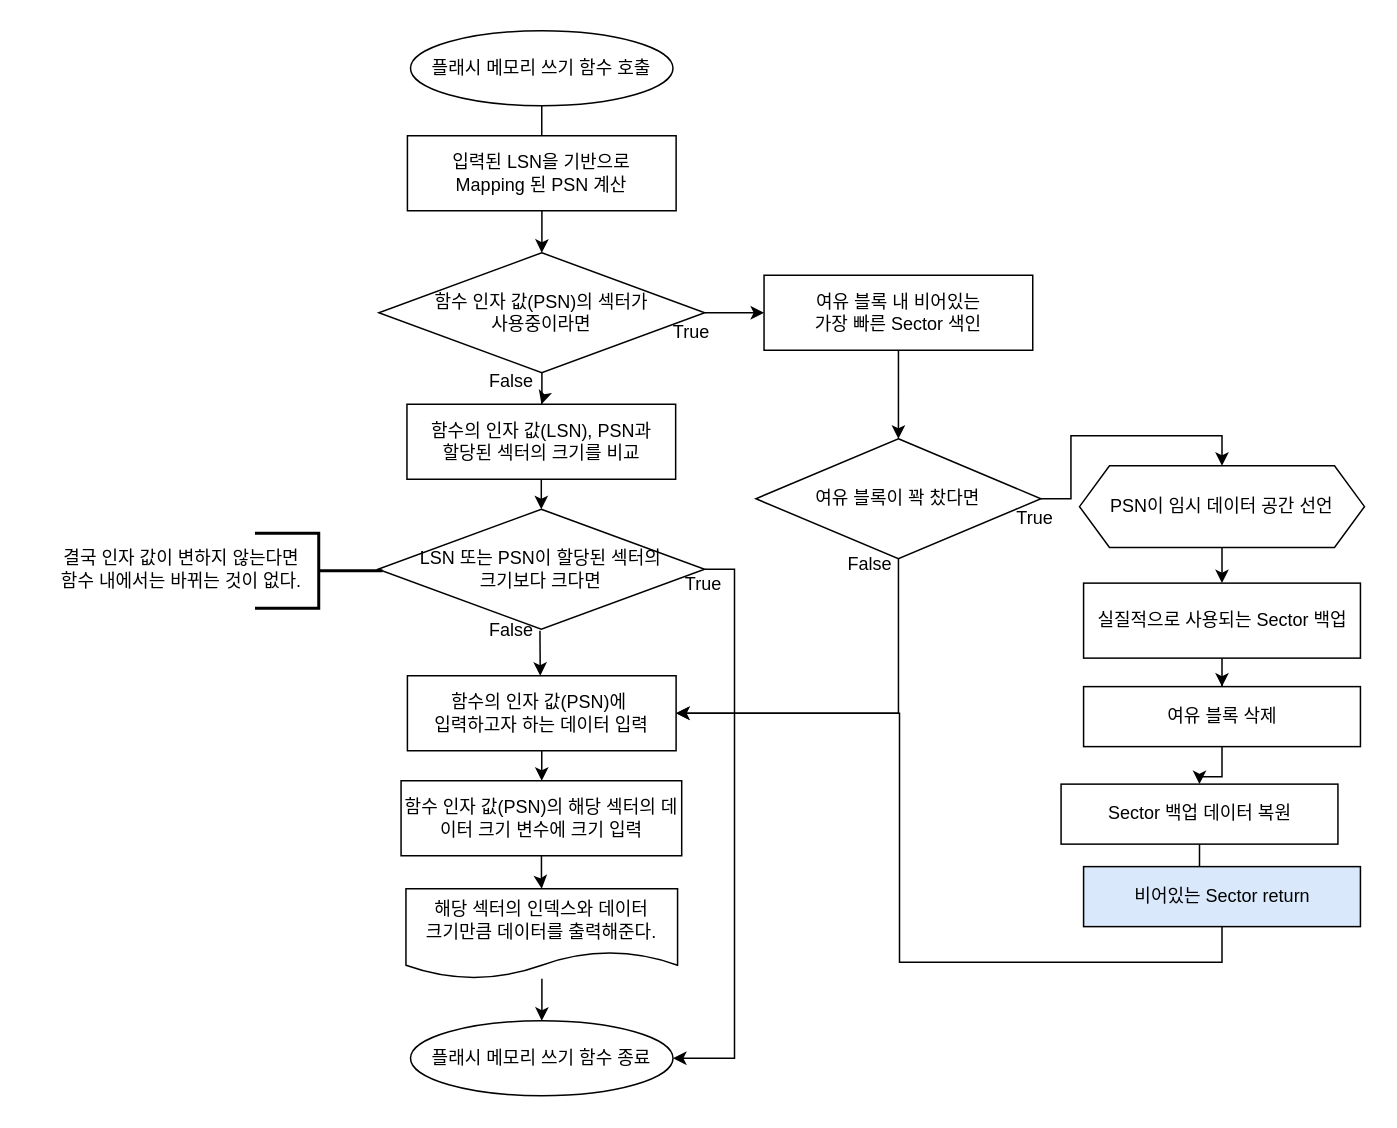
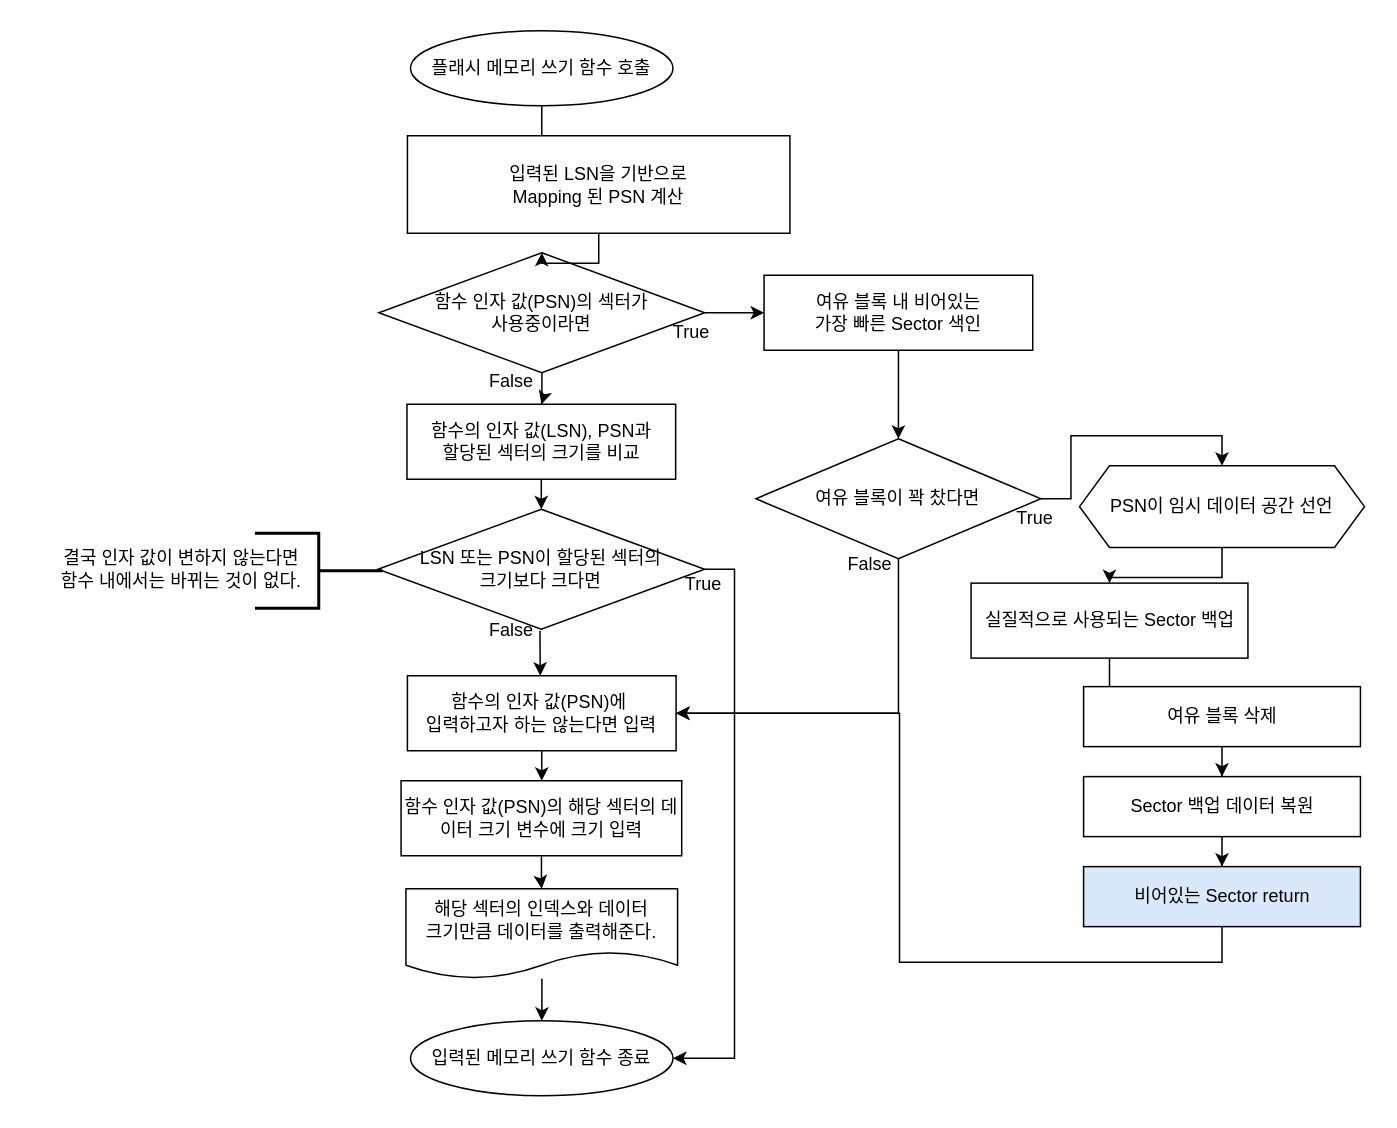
(542, 173) -> (598, 185)
(1222, 621) -> (1109, 621)
(542, 713) -> (542, 713)
(1199, 814) -> (1222, 807)
(542, 1058) -> (542, 1058)
